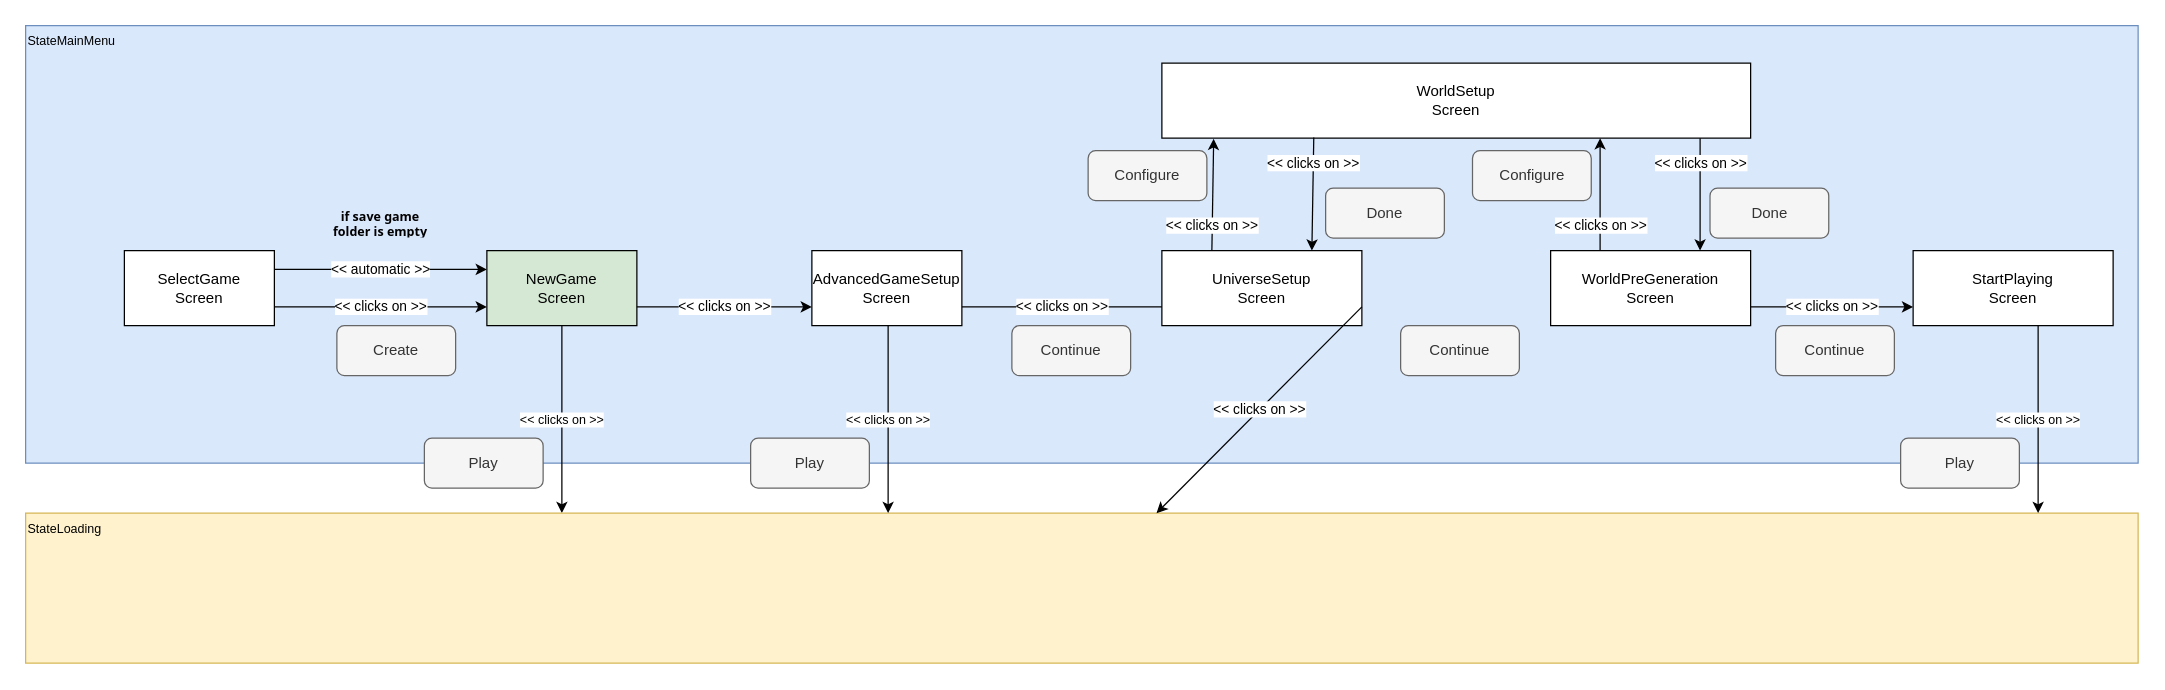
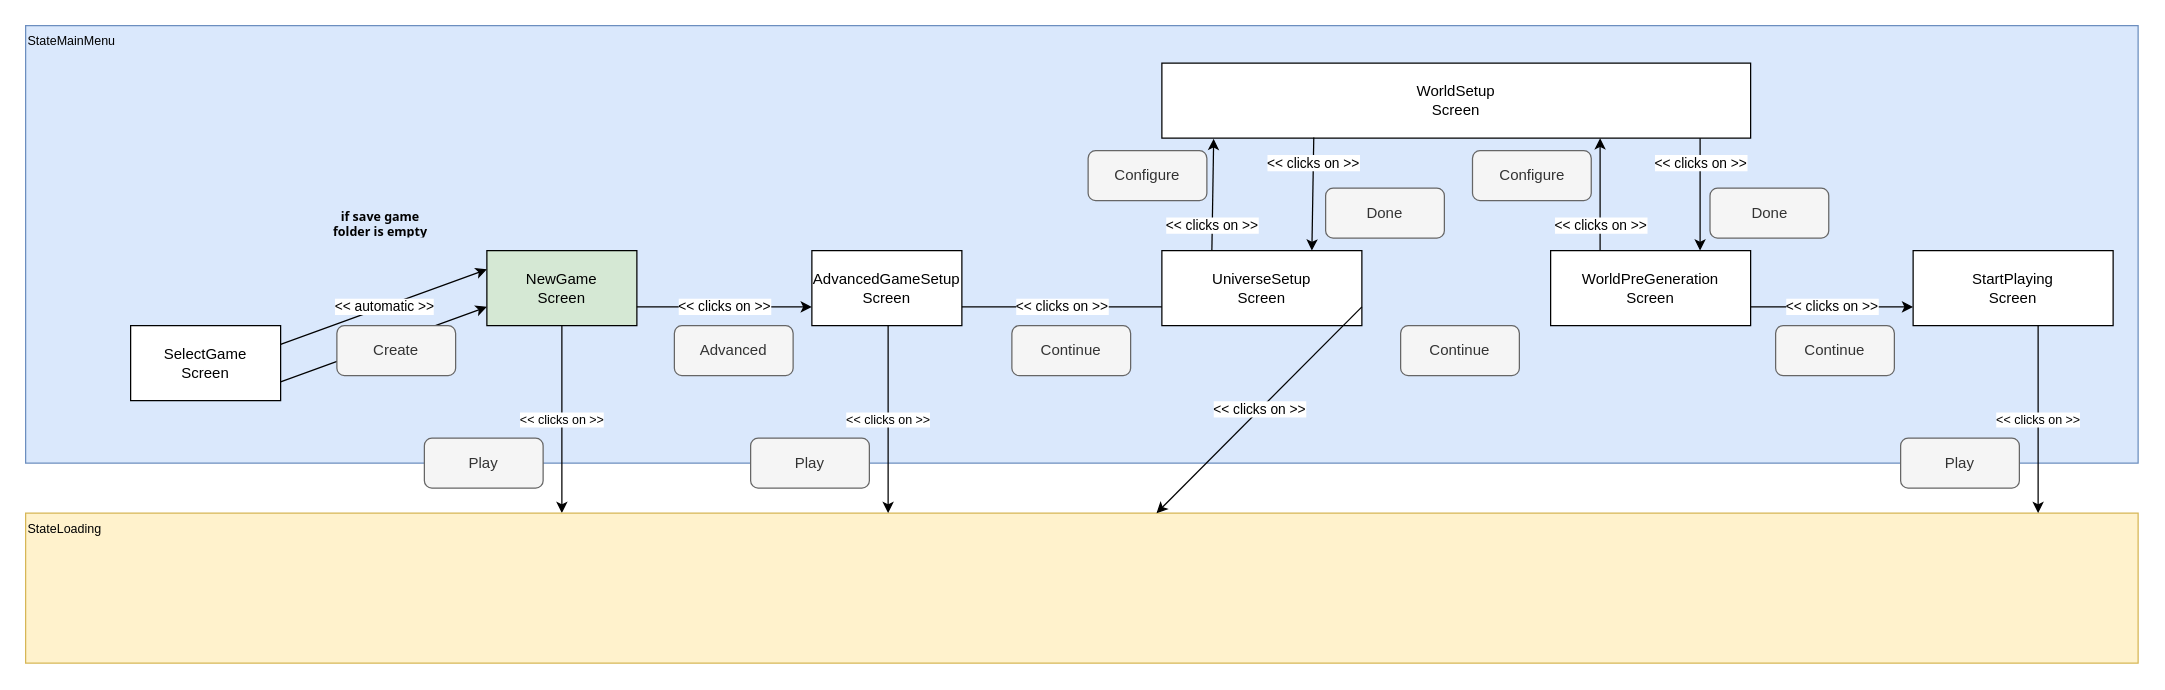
(199, 288) -> (206, 363)
none -> (734, 351)
